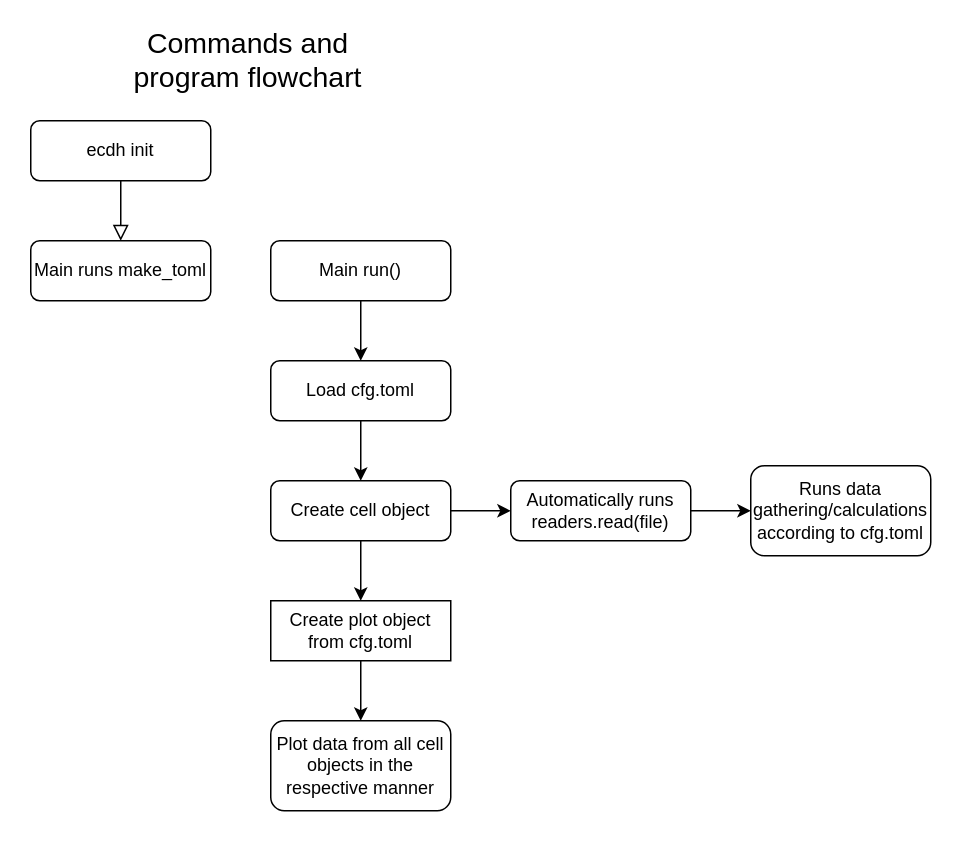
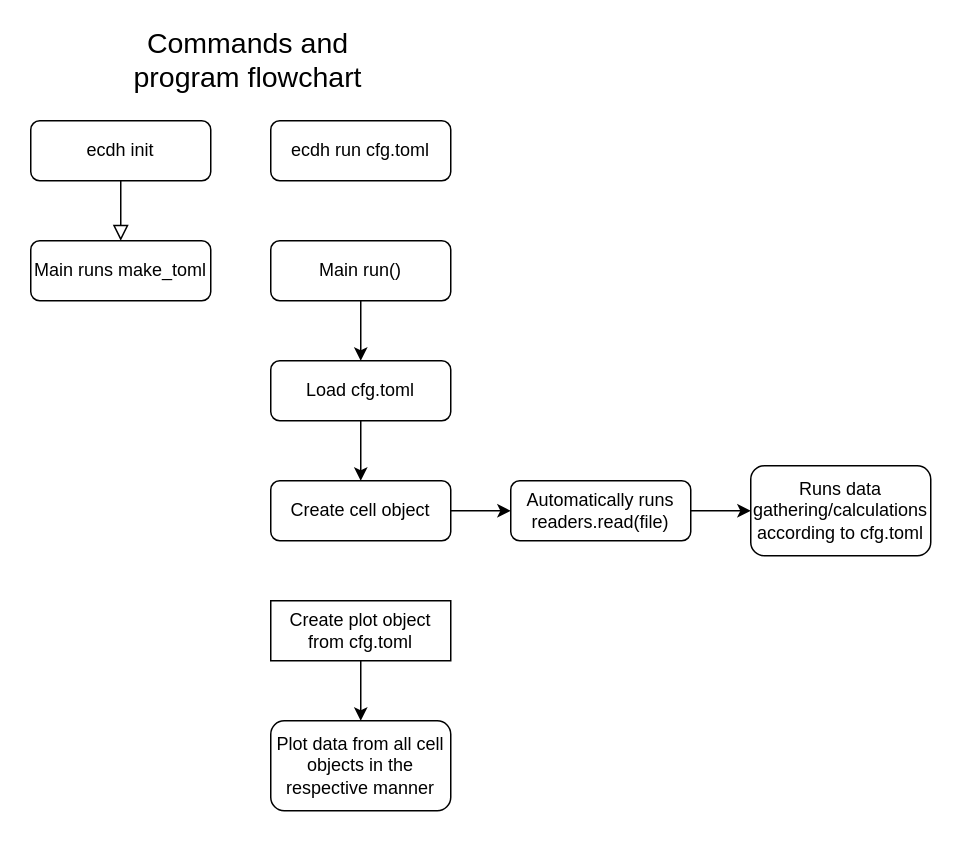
none -> (361, 151)
(361, 566) -> none
